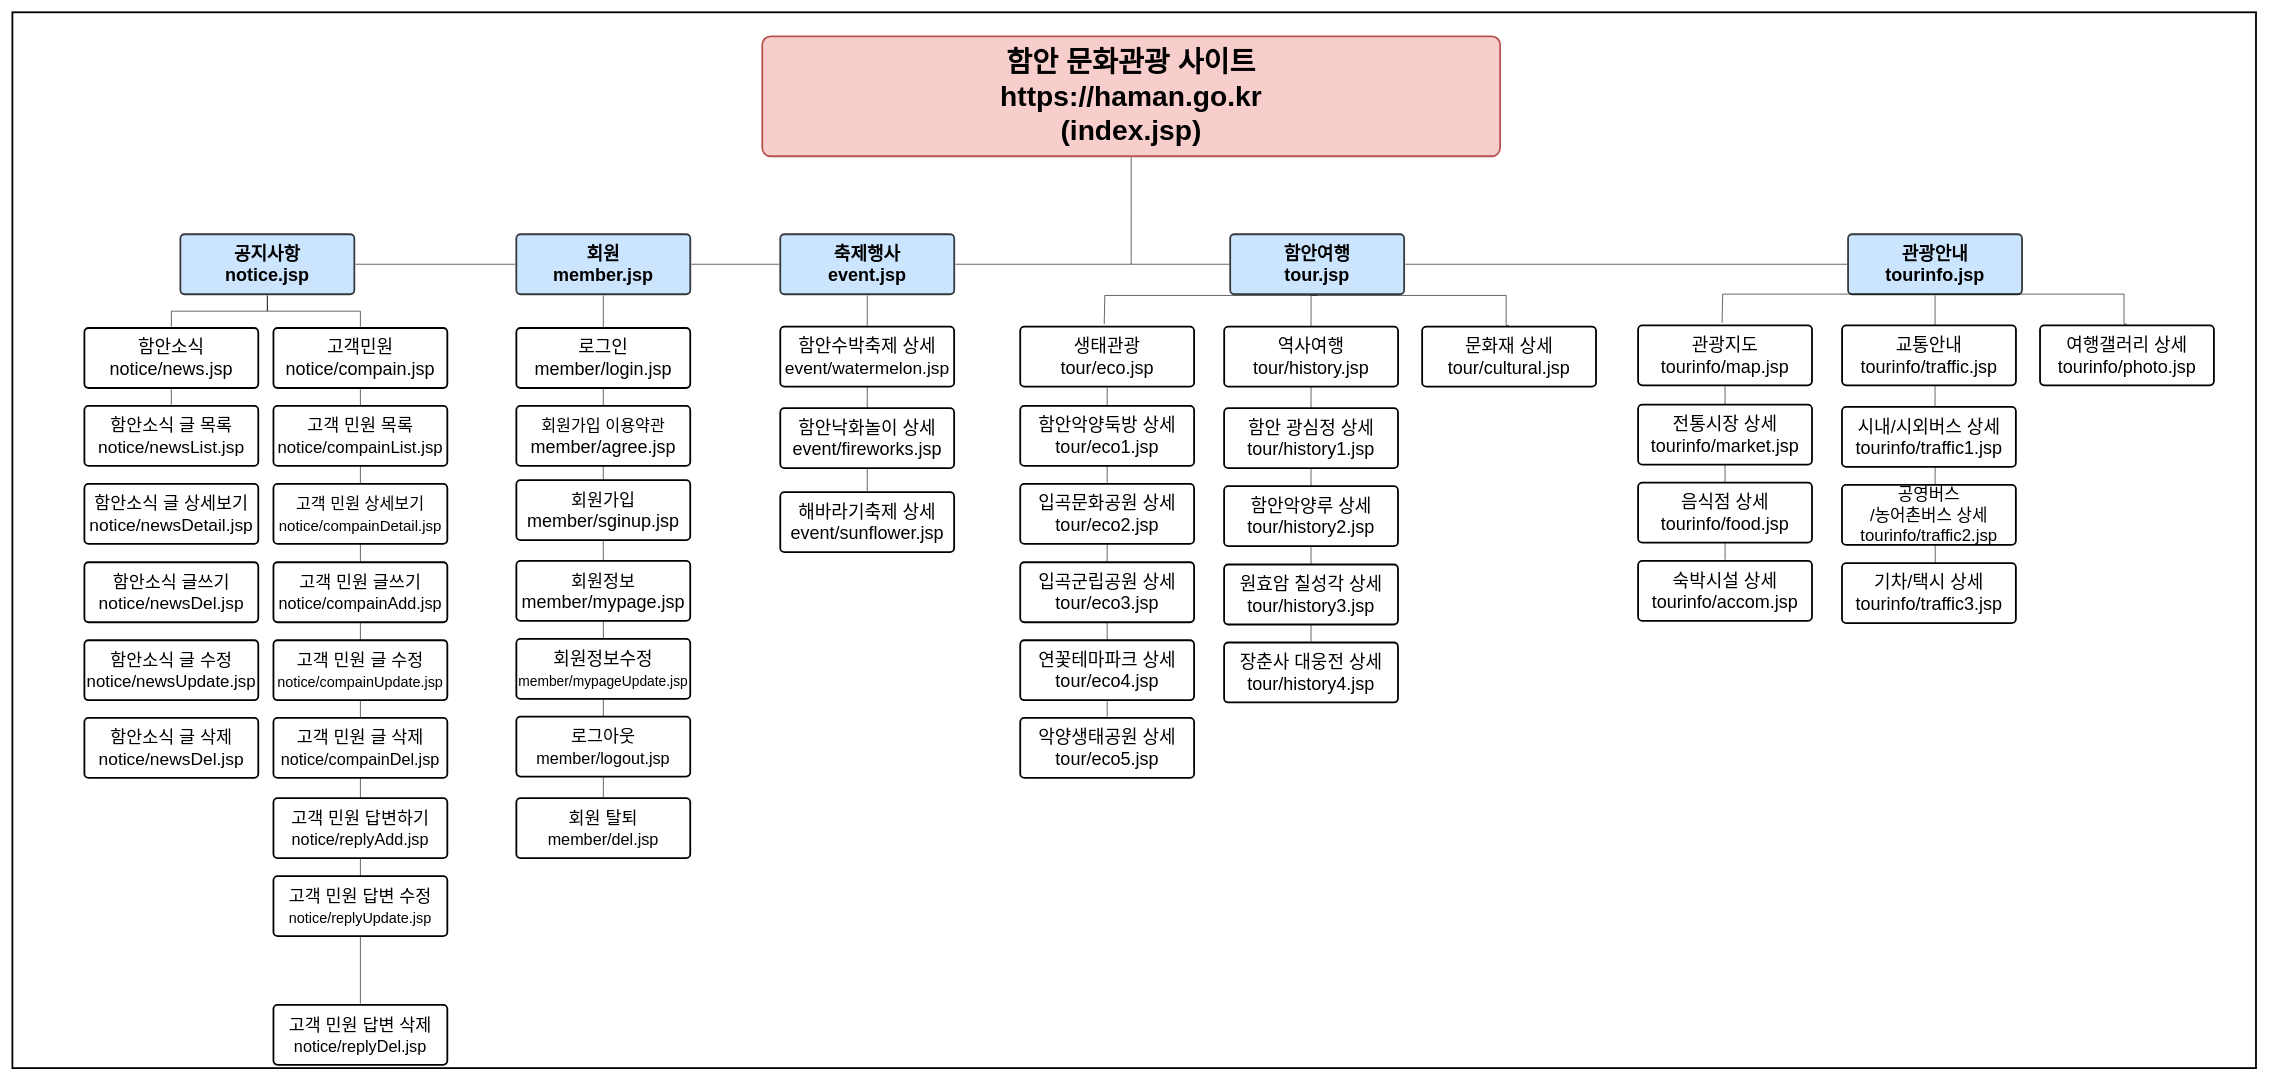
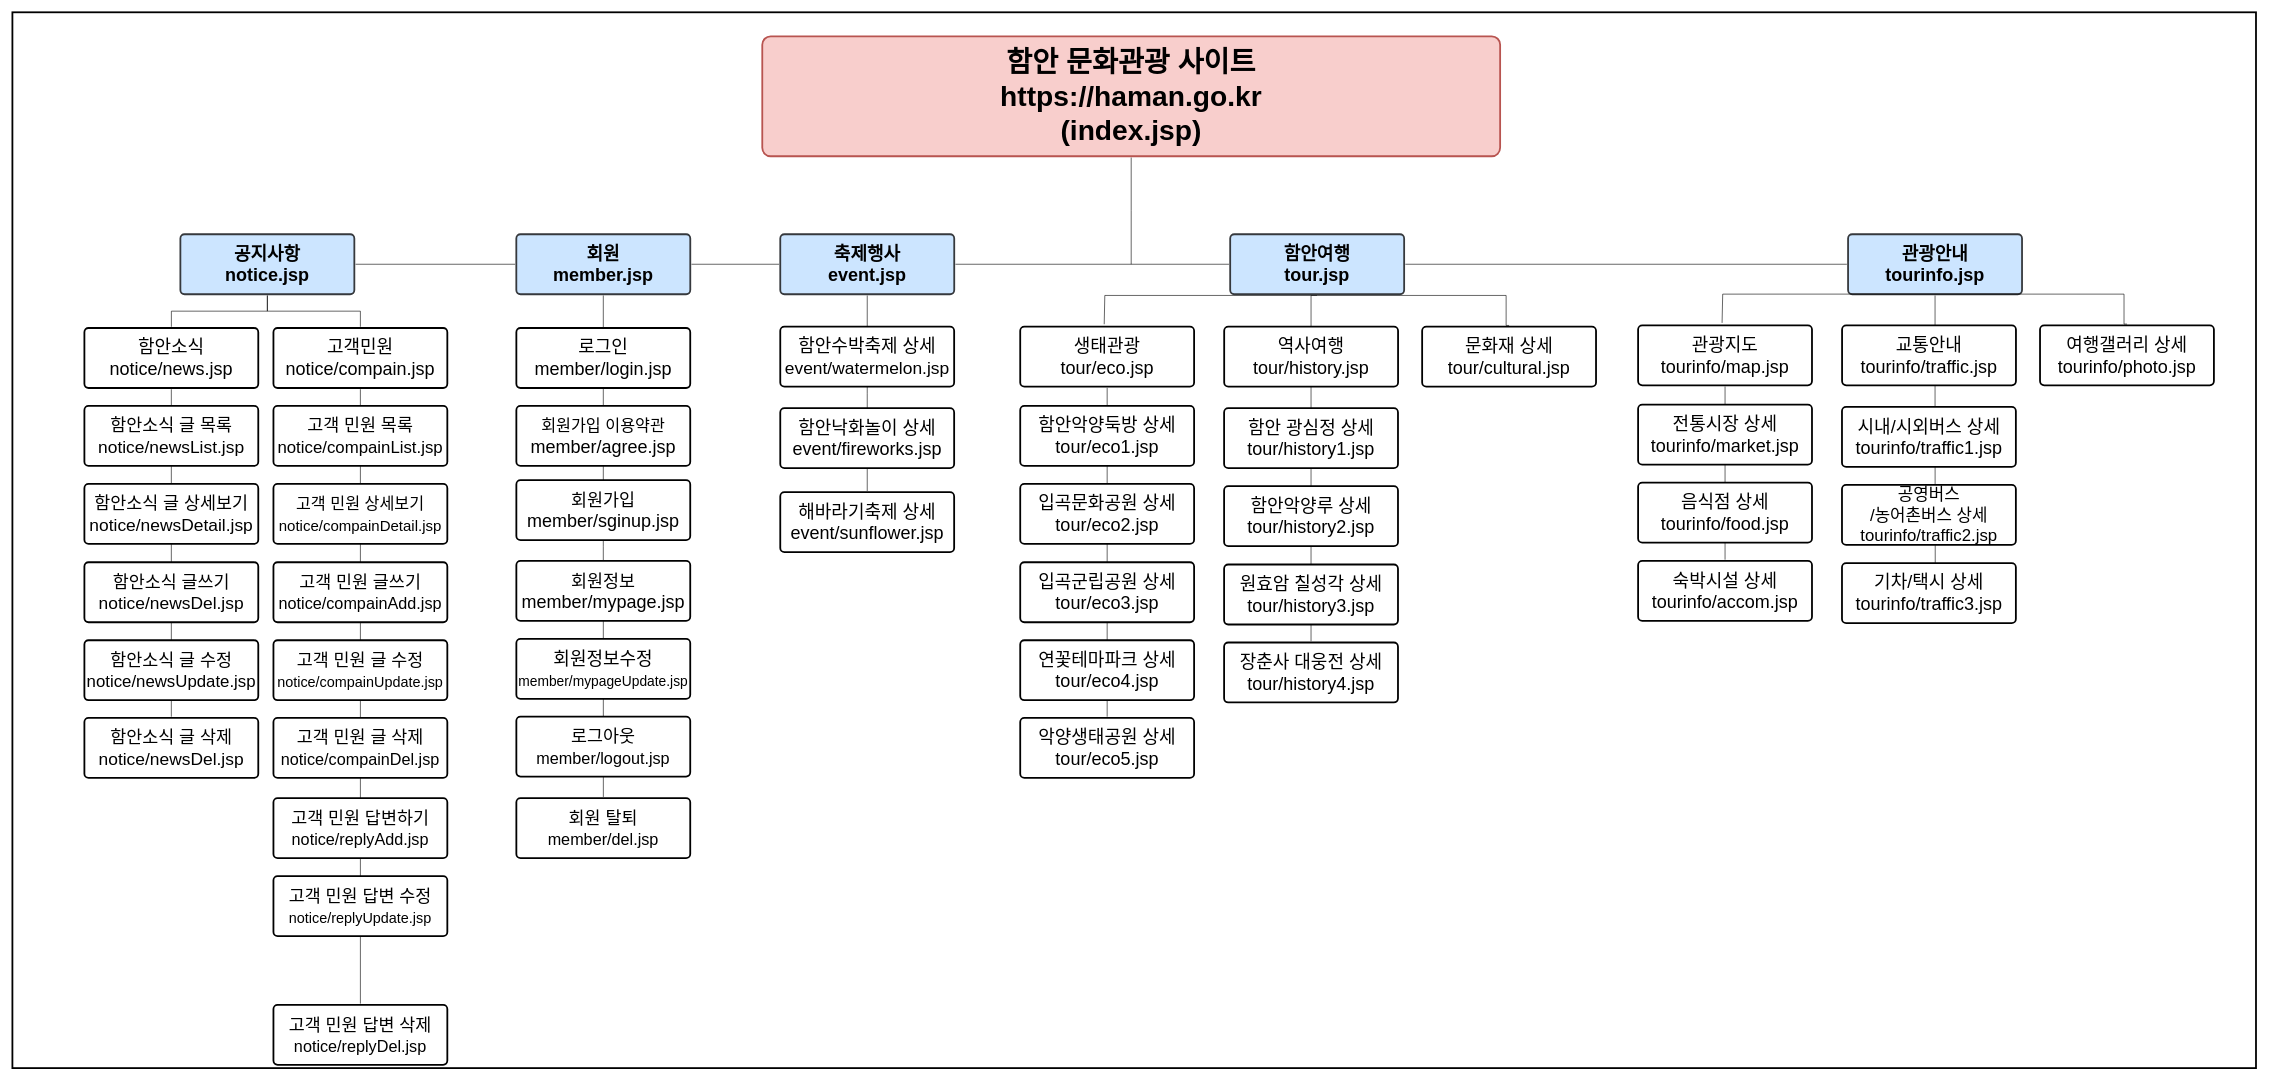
(171, 404) -> (171, 474)
